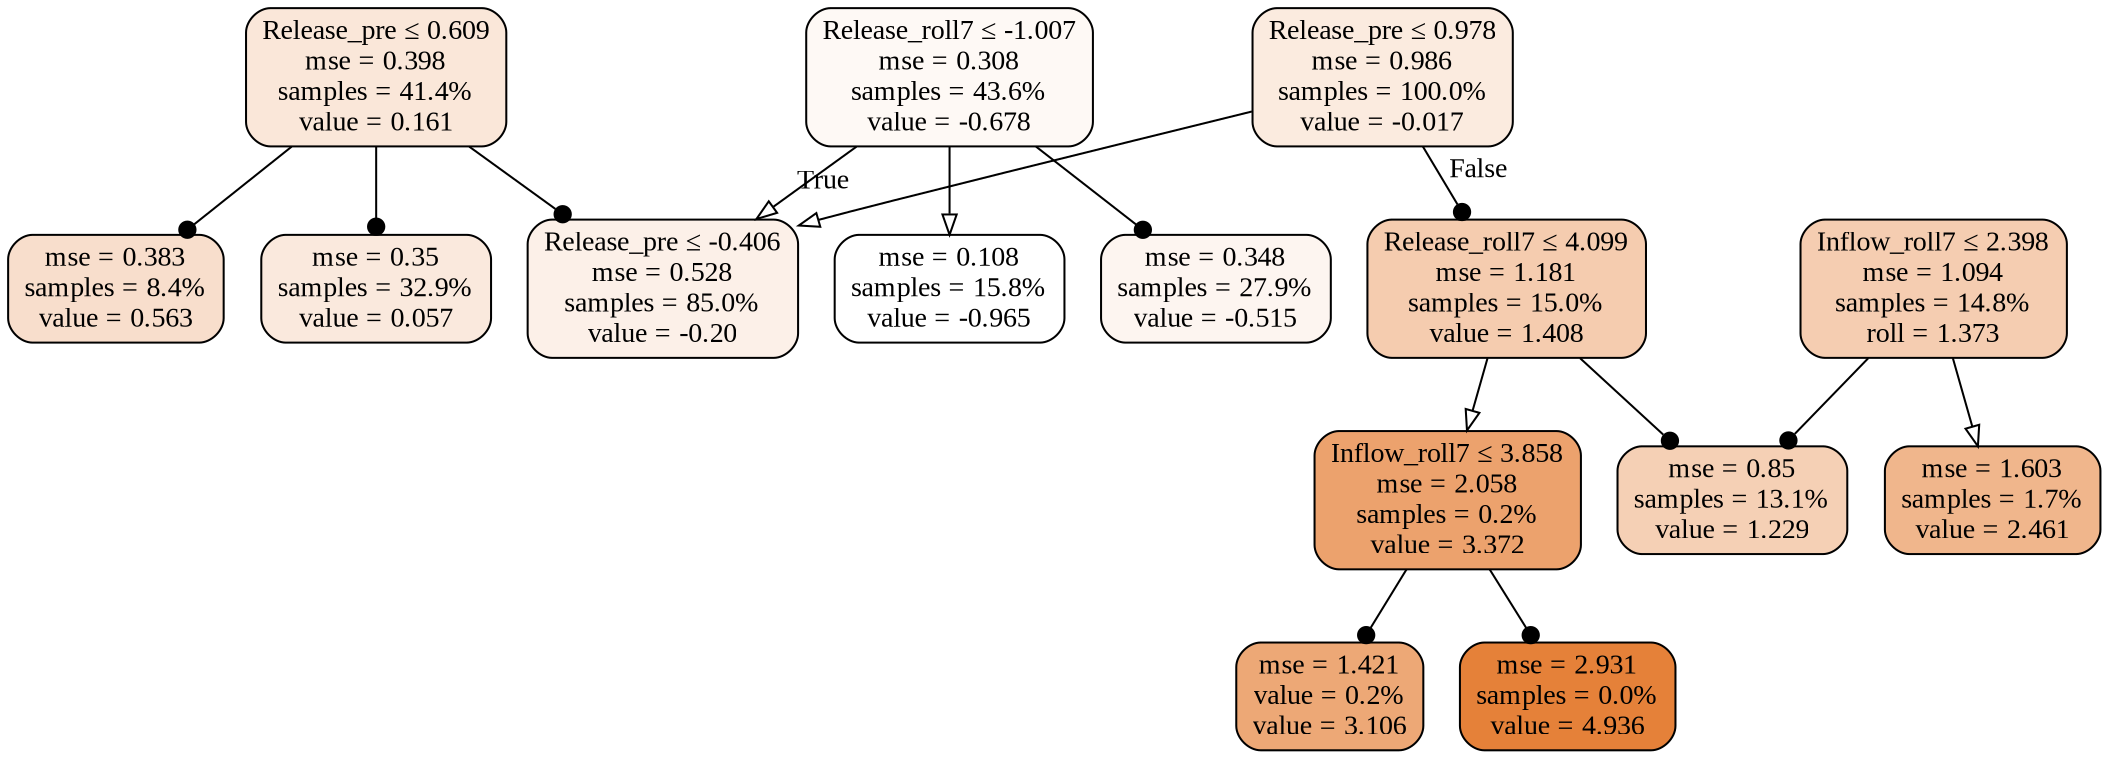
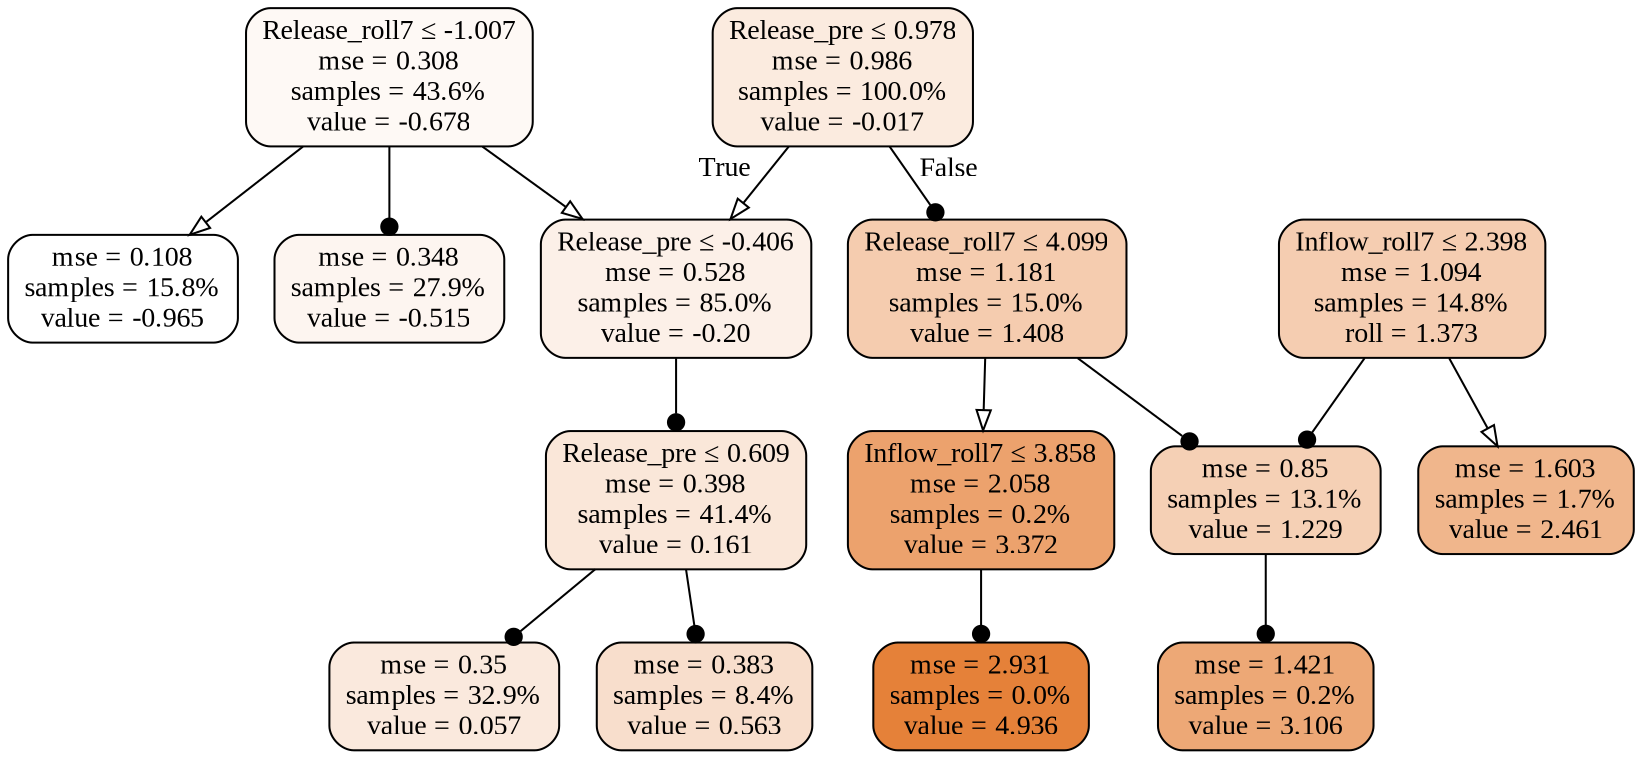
(512, 178) -> (676, 386)
(1389, 599) -> (1266, 590)
(1330, 695) -> (1266, 695)
